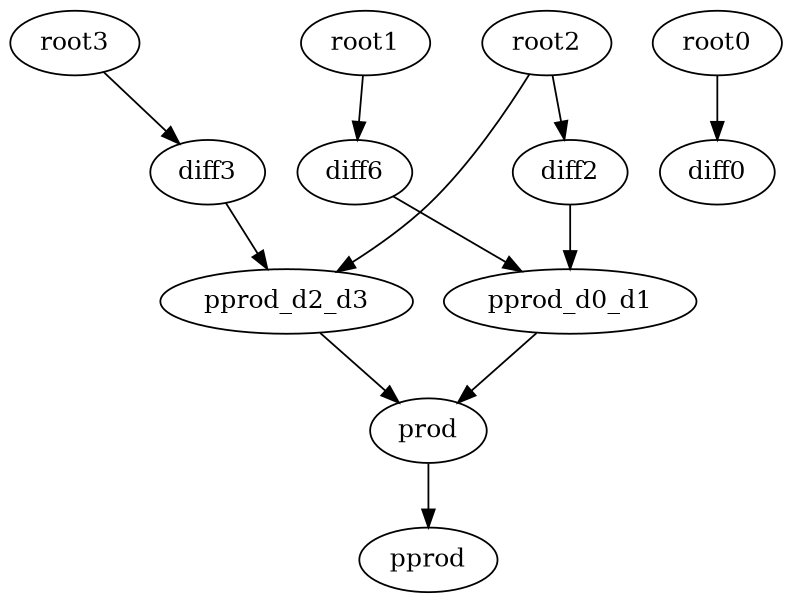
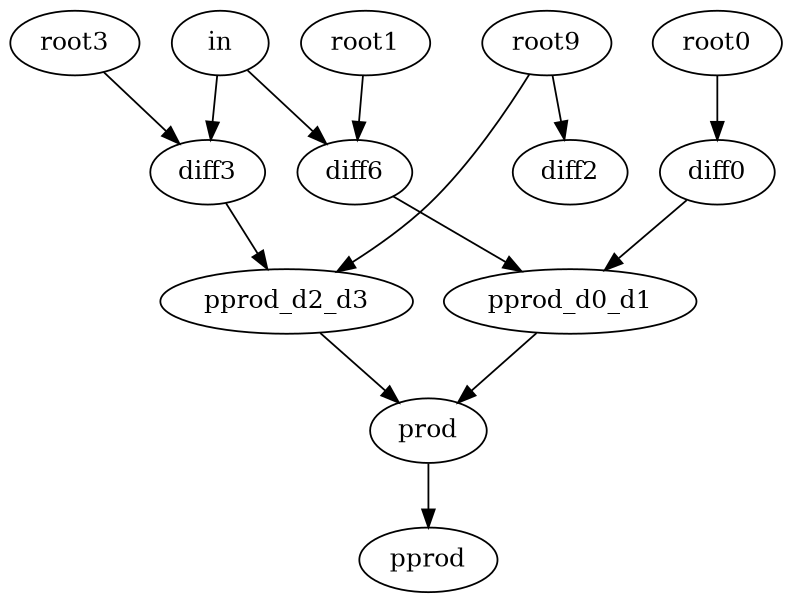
none -> (220, 43)
(547, 43) -> (547, 43)
(570, 228) -> (653, 229)
